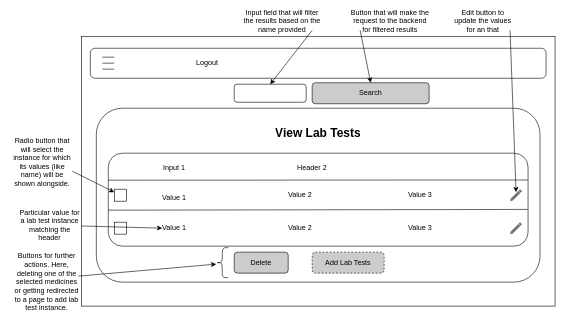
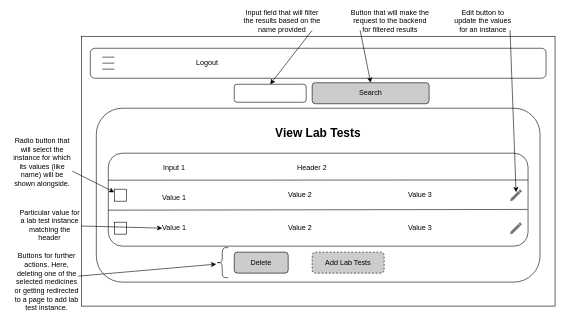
(483, 21) -> (483, 21)
